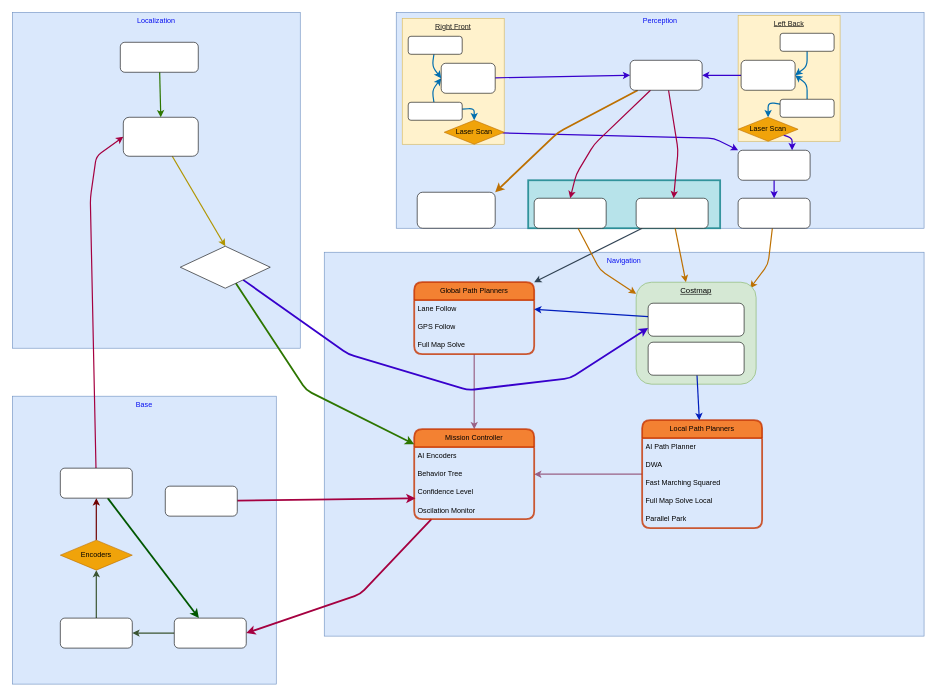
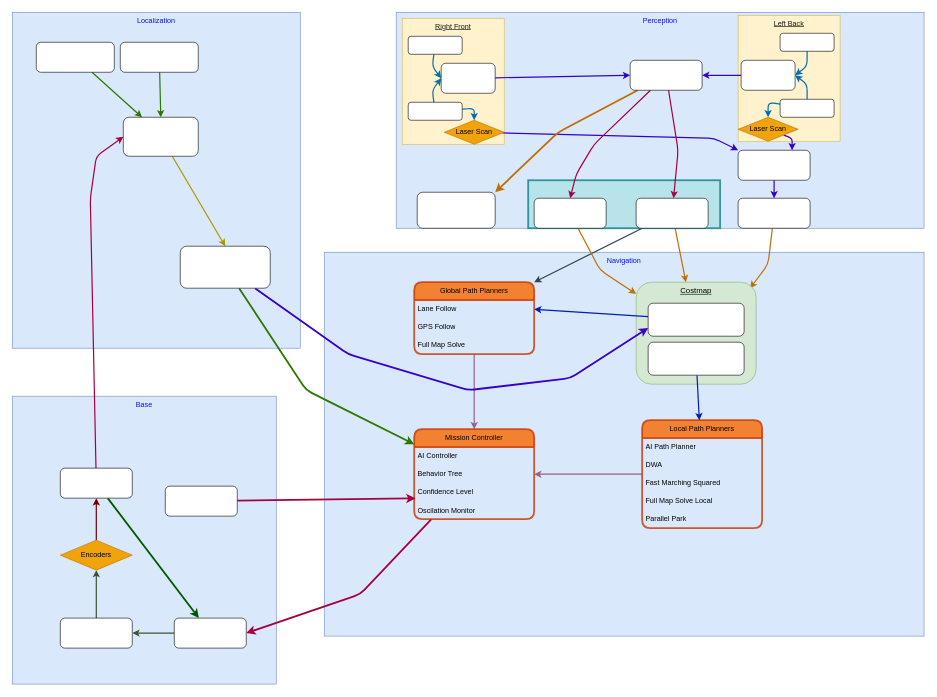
none -> (75, 57)
none -> (115, 93)
(225, 267) -> (225, 267)
(439, 456) -> (441, 456)
